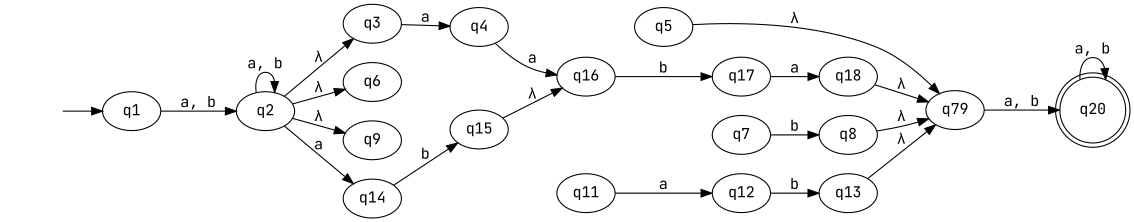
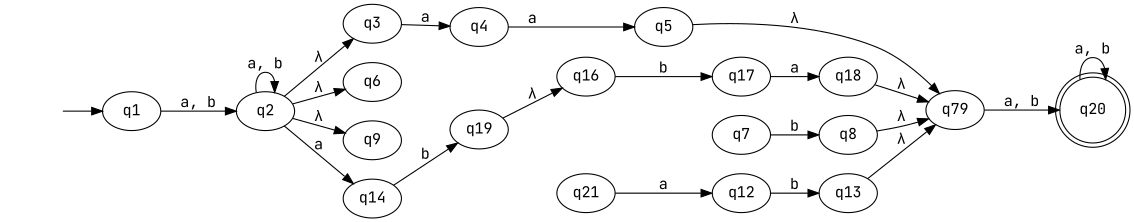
(519, 62) -> (566, 27)
(479, 130) -> (479, 130)
(586, 193) -> (586, 193)
